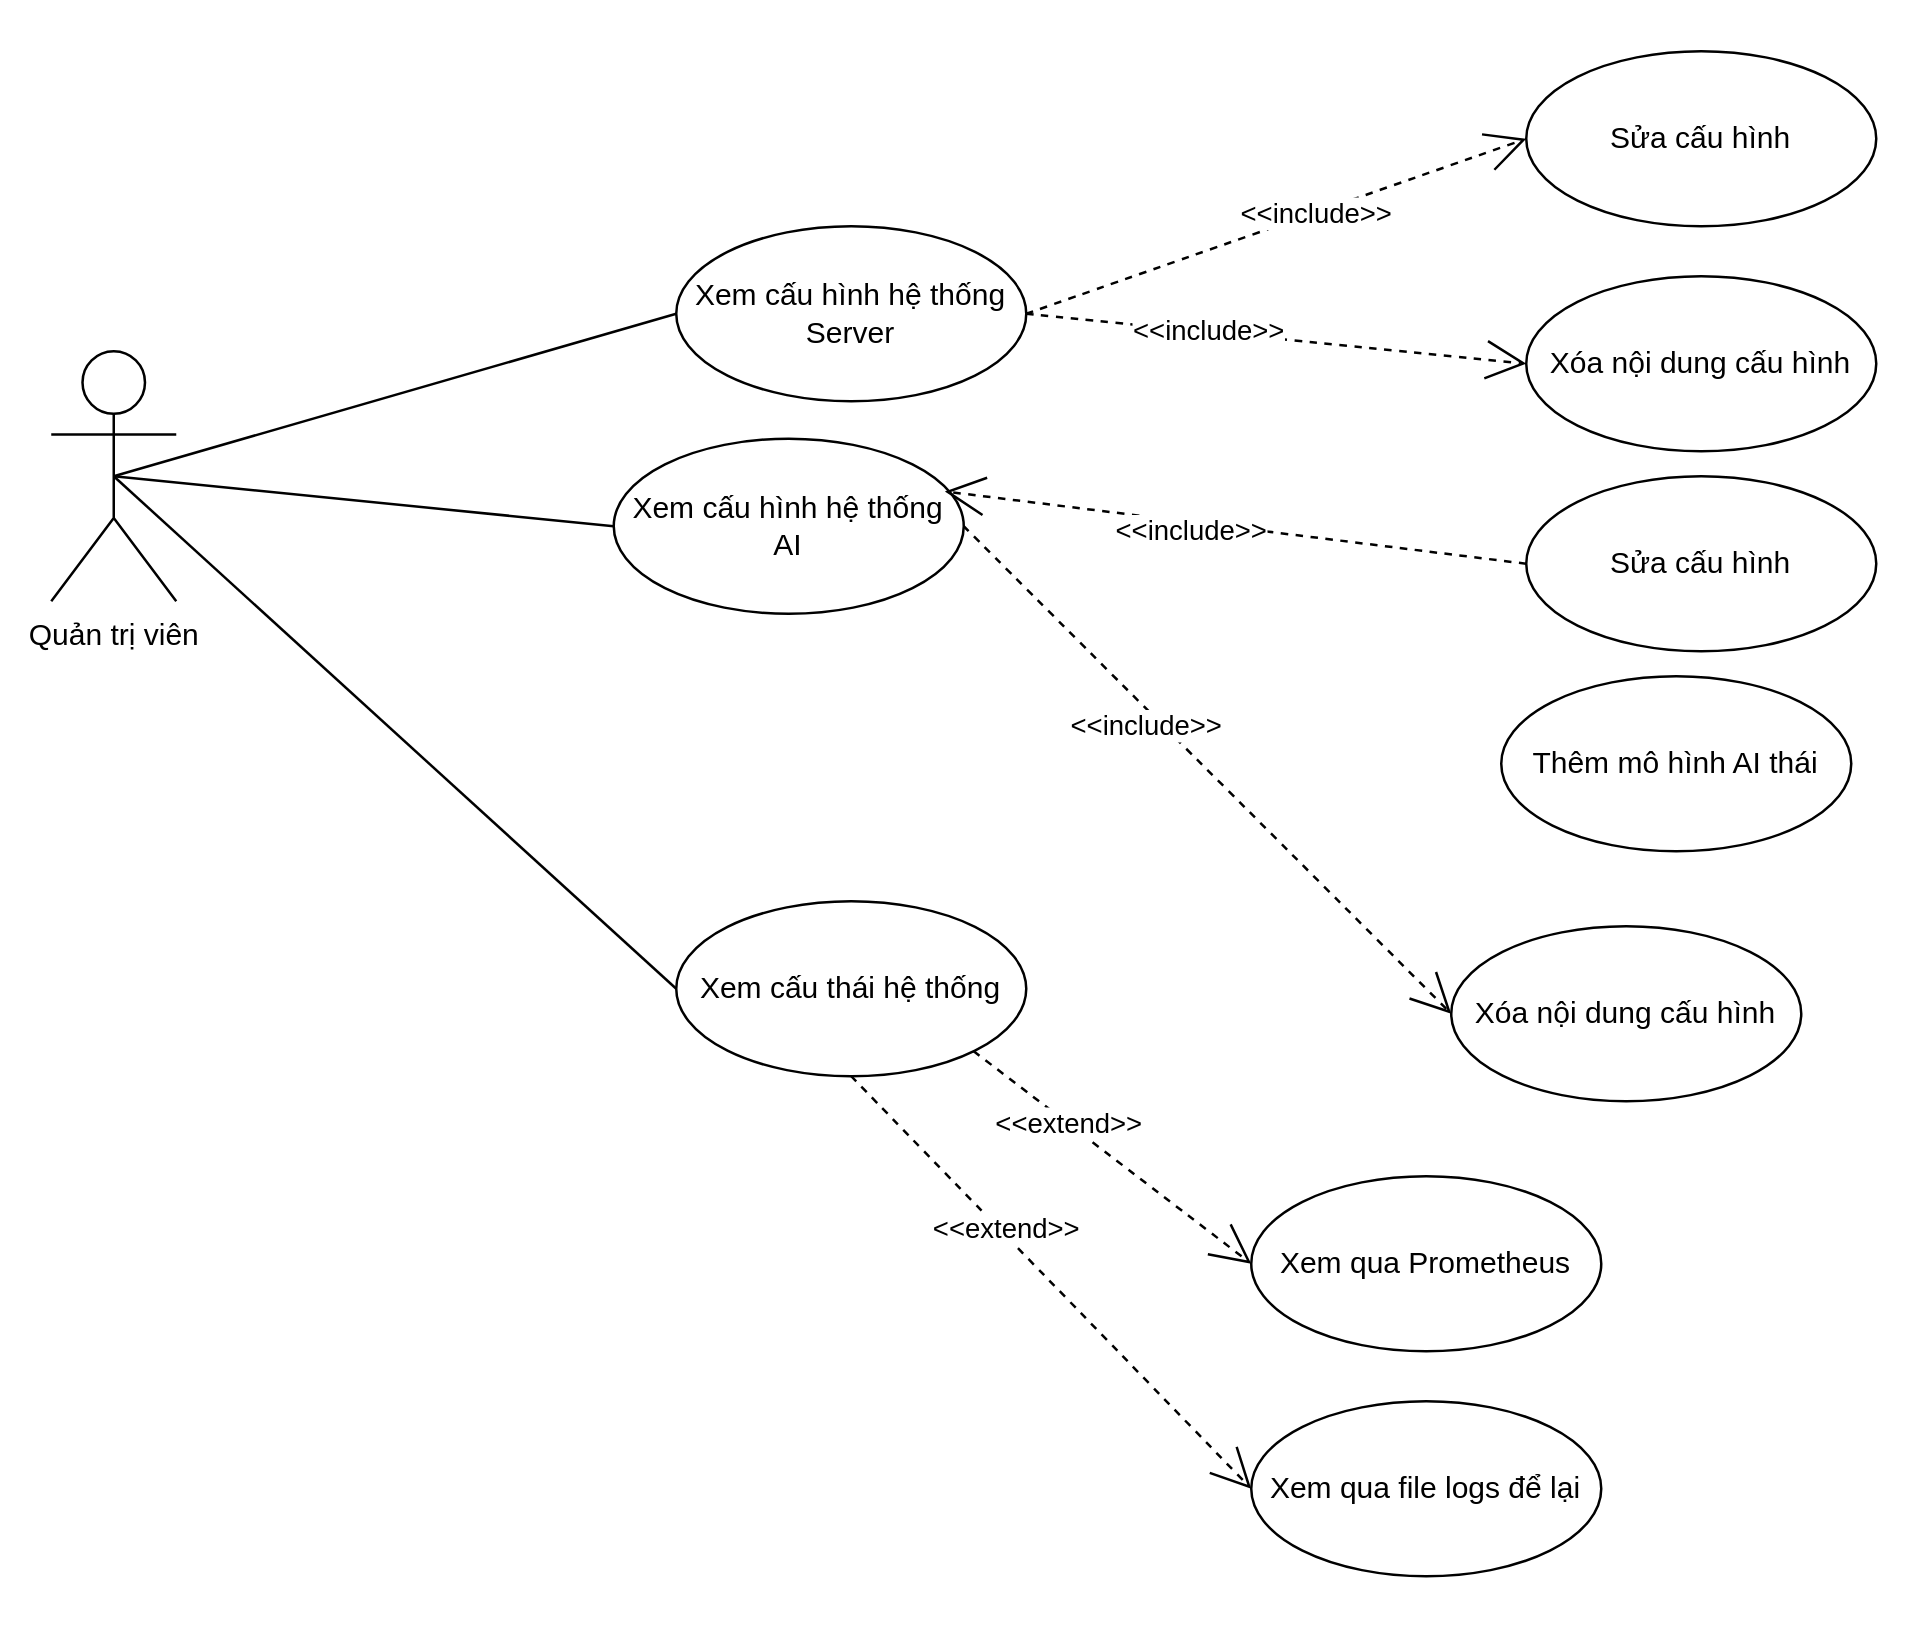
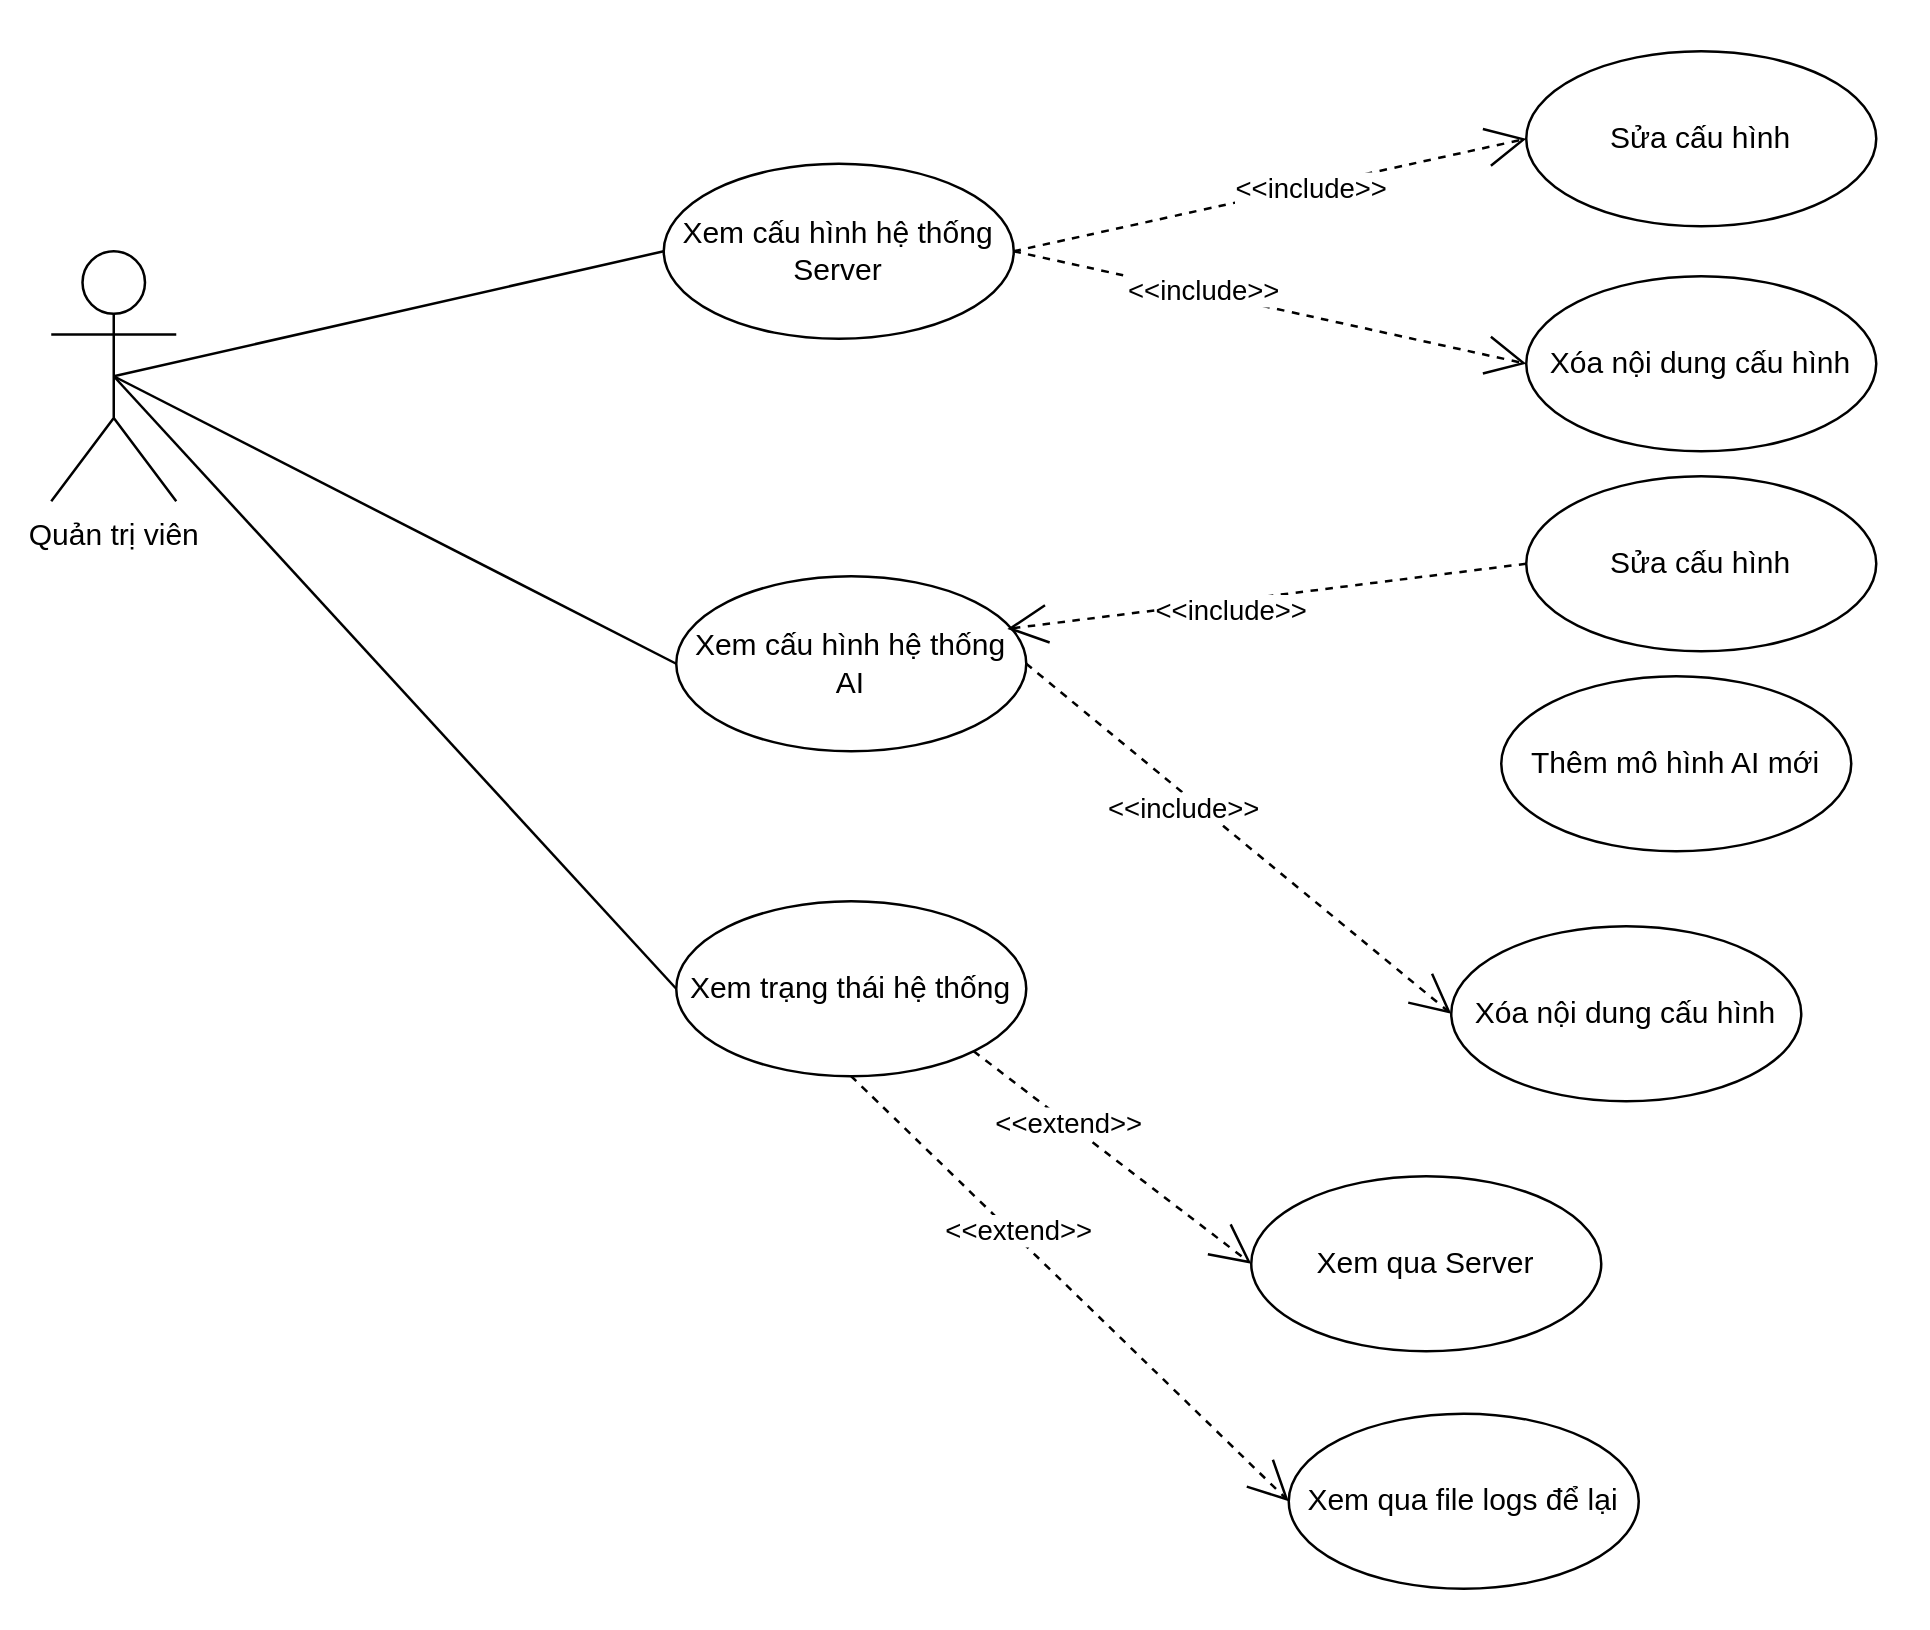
(851, 314) -> (839, 251)
(114, 476) -> (114, 376)
(789, 526) -> (851, 664)
(1676, 764) -> (1676, 764)
(851, 989) -> (851, 989)
(1426, 1264) -> (1426, 1264)
(1426, 1489) -> (1464, 1501)
